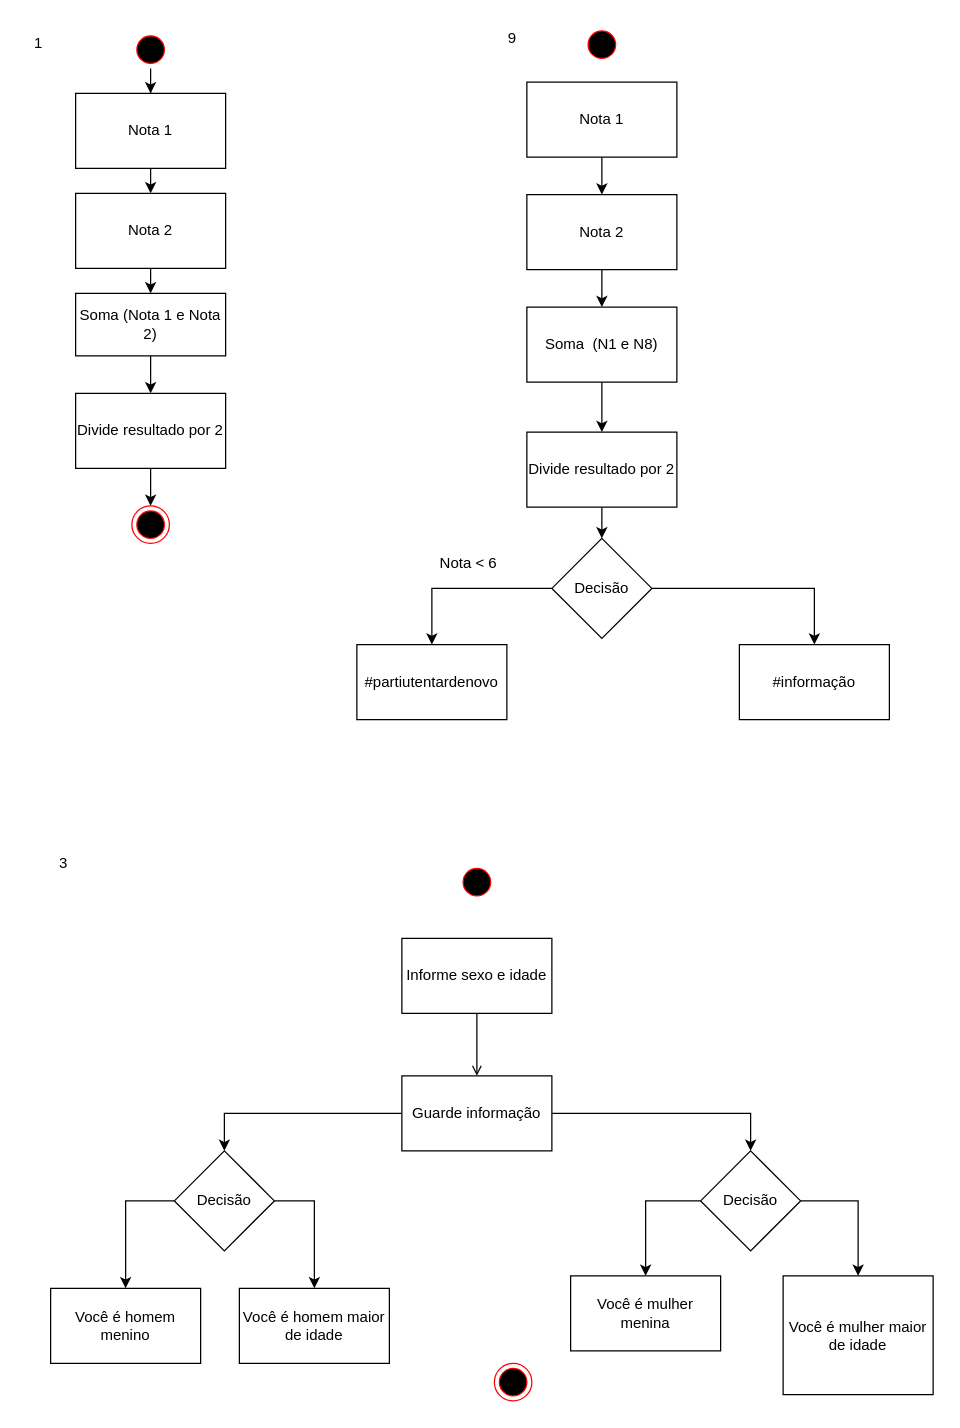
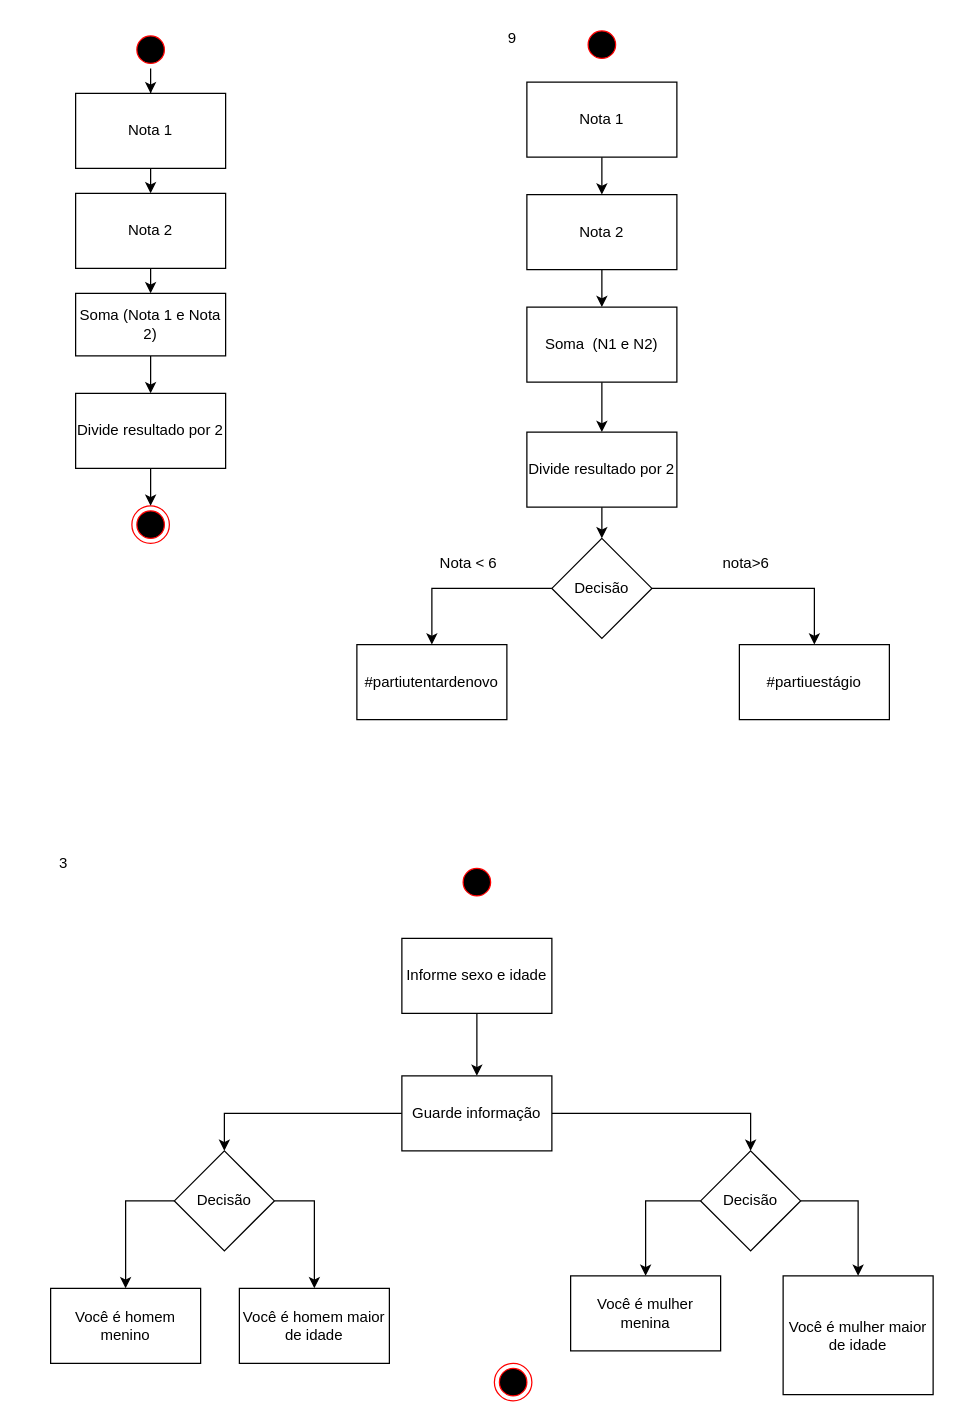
(38, 43) -> none
(602, 344) -> (602, 344)
none -> (746, 563)
(814, 682) -> (814, 682)
(477, 1067) -> (477, 1066)
